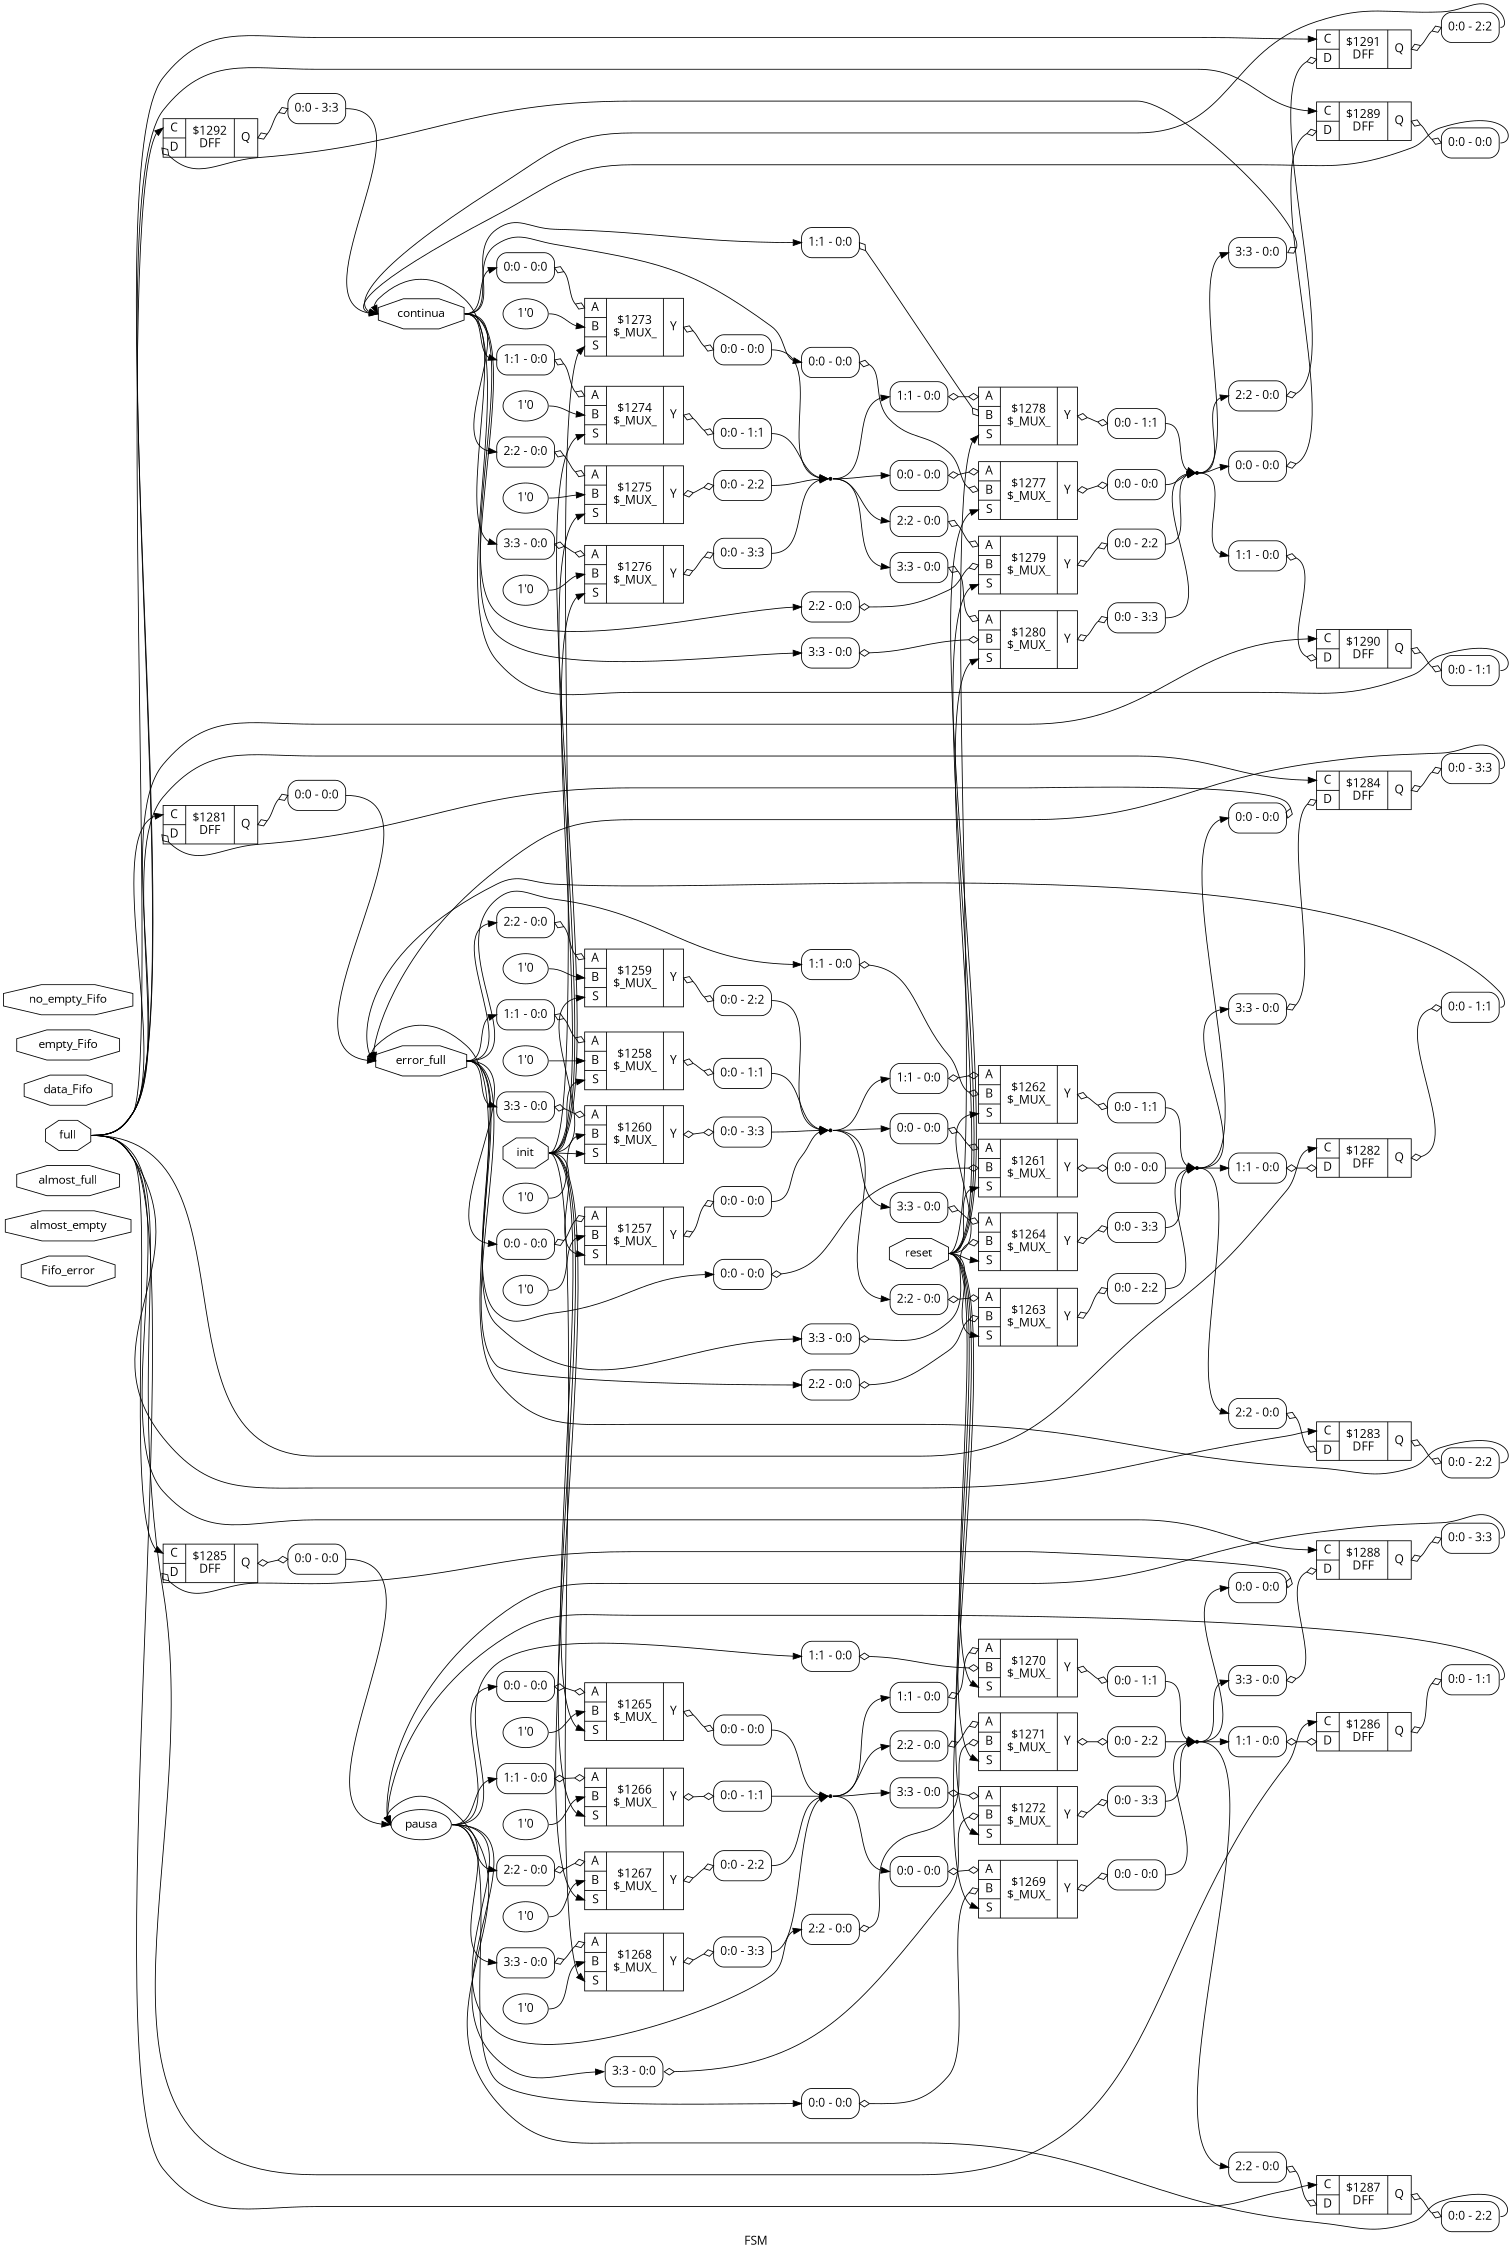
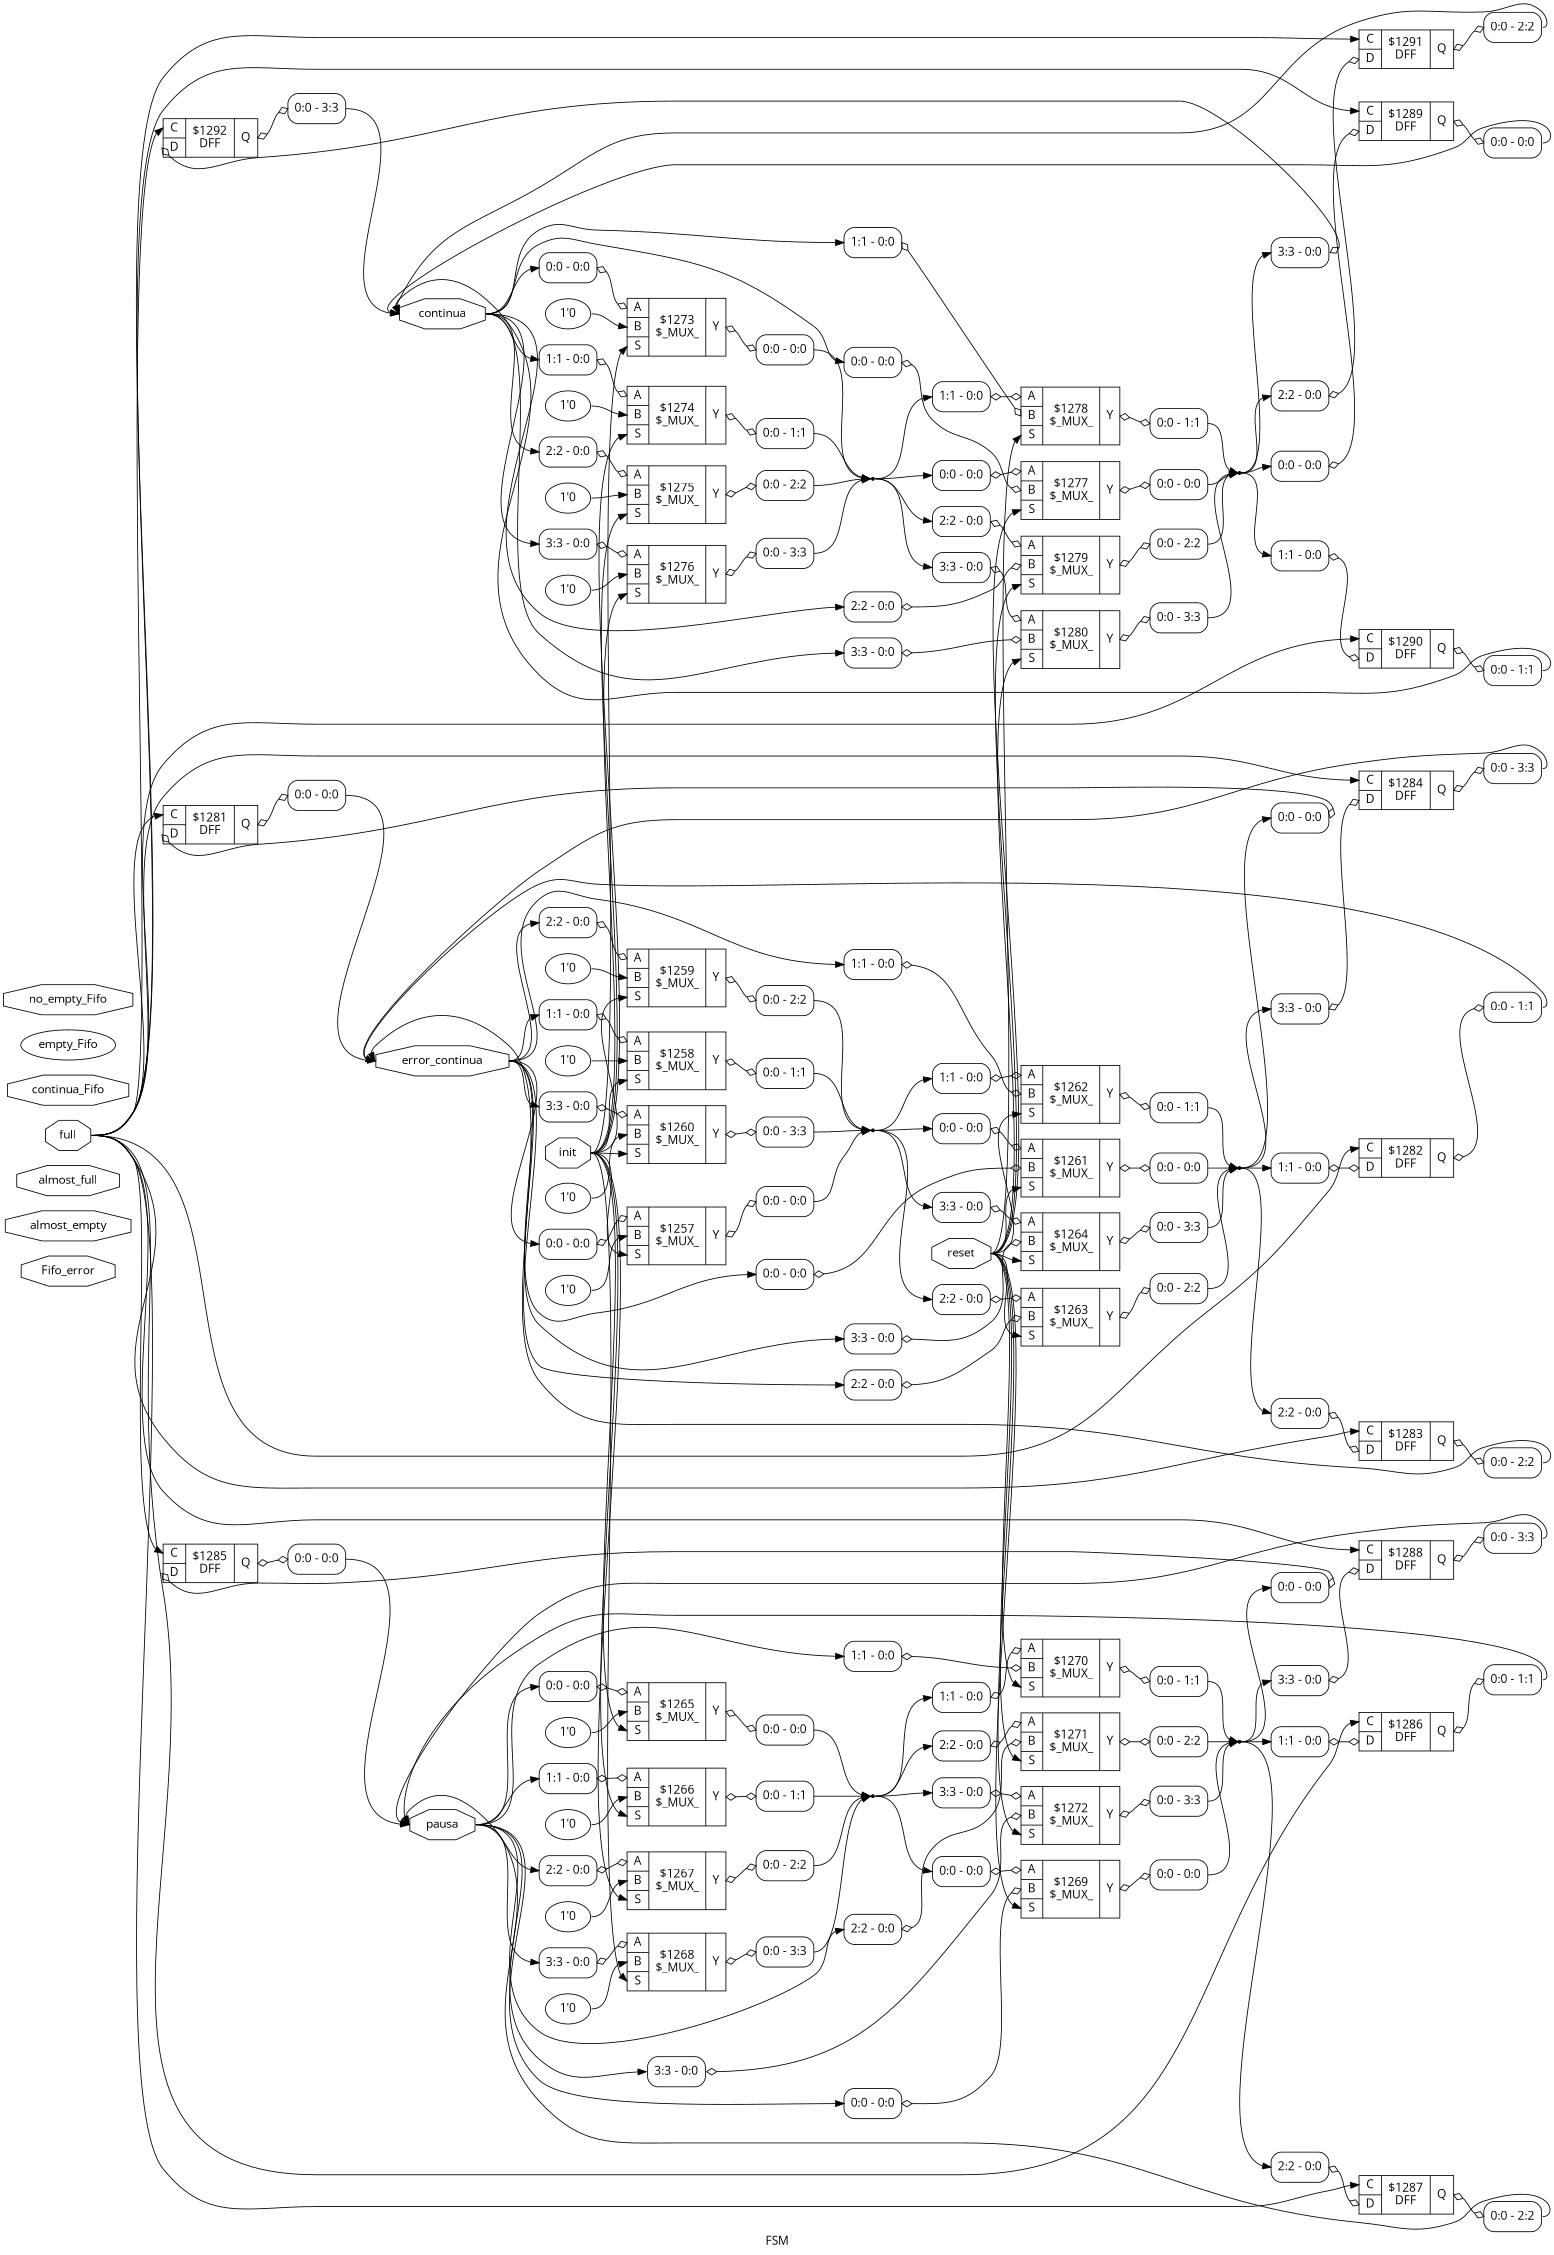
(68, 1045) -> (68, 1045)
(421, 1061) -> (442, 1061)
(68, 1090) -> (68, 1090)
(421, 1825) -> (442, 1825)
